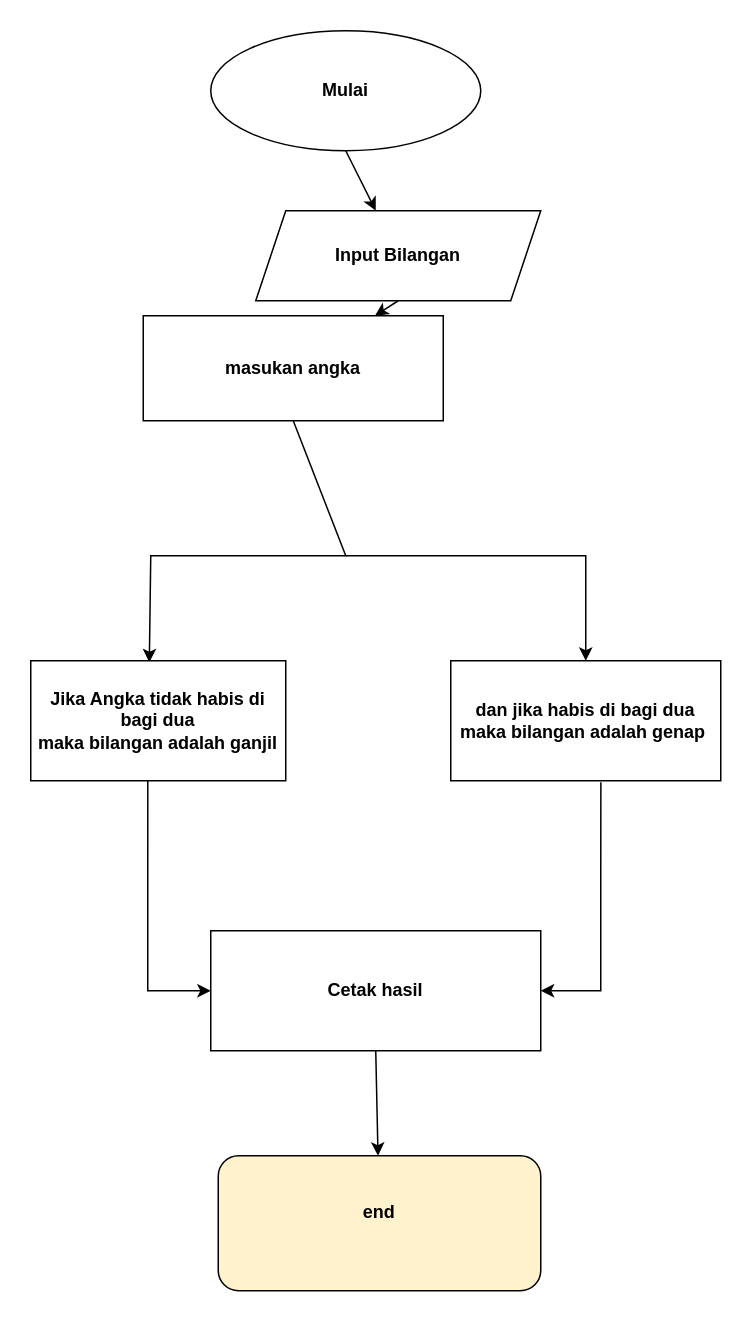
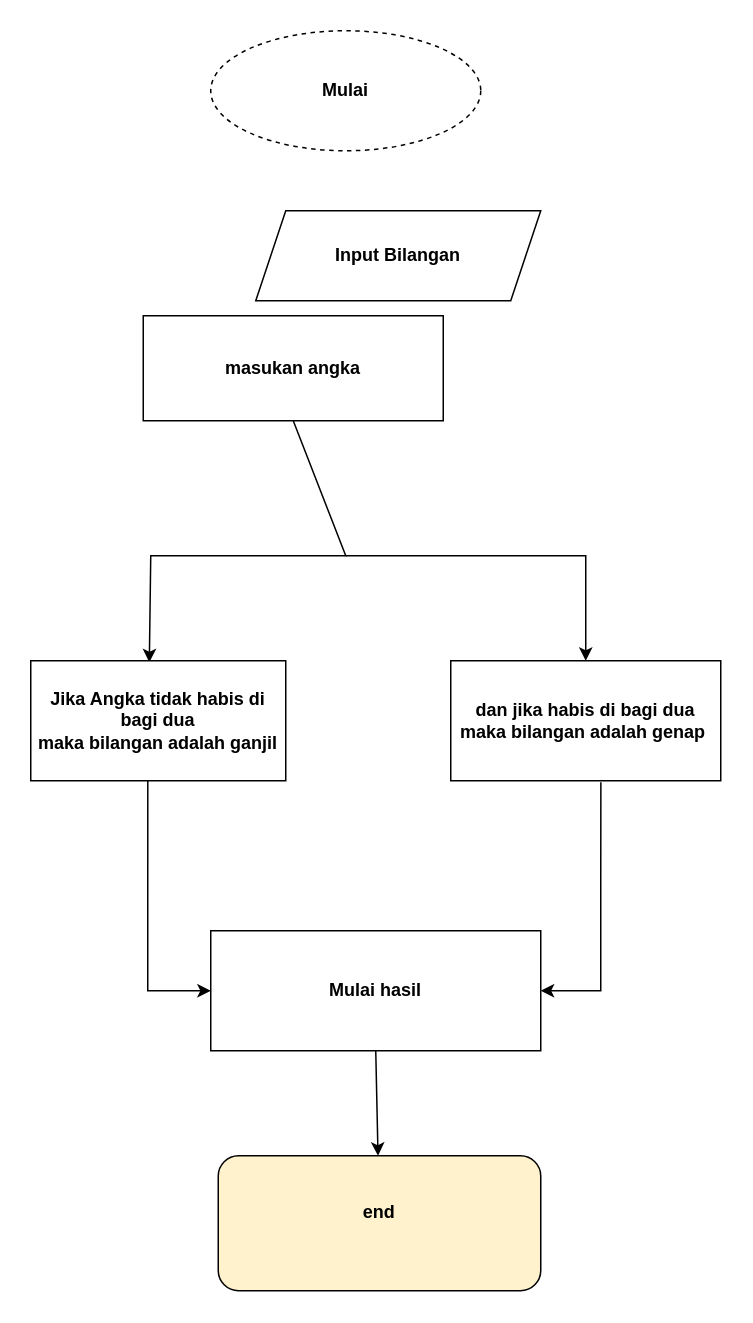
(346, 91) -> (346, 91)
(358, 176) -> none
(391, 306) -> none
(376, 991) -> (376, 991)
